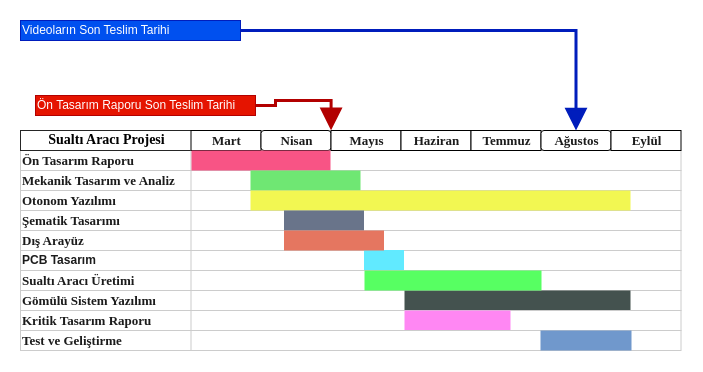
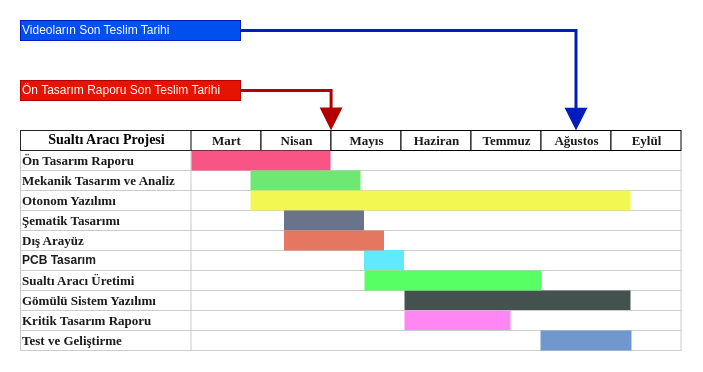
(146, 106) -> (131, 91)
(296, 141) -> (296, 141)
(576, 141) -> (576, 141)
